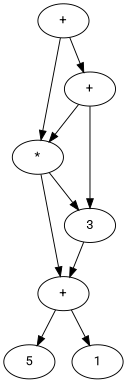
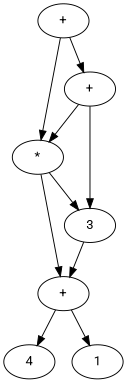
(29, 362) -> (29, 362)
